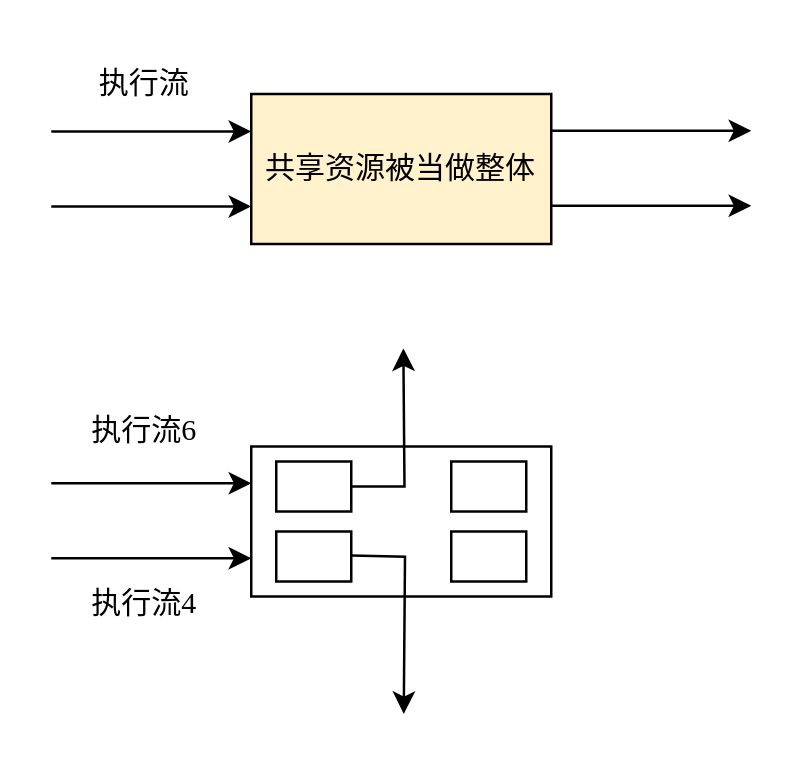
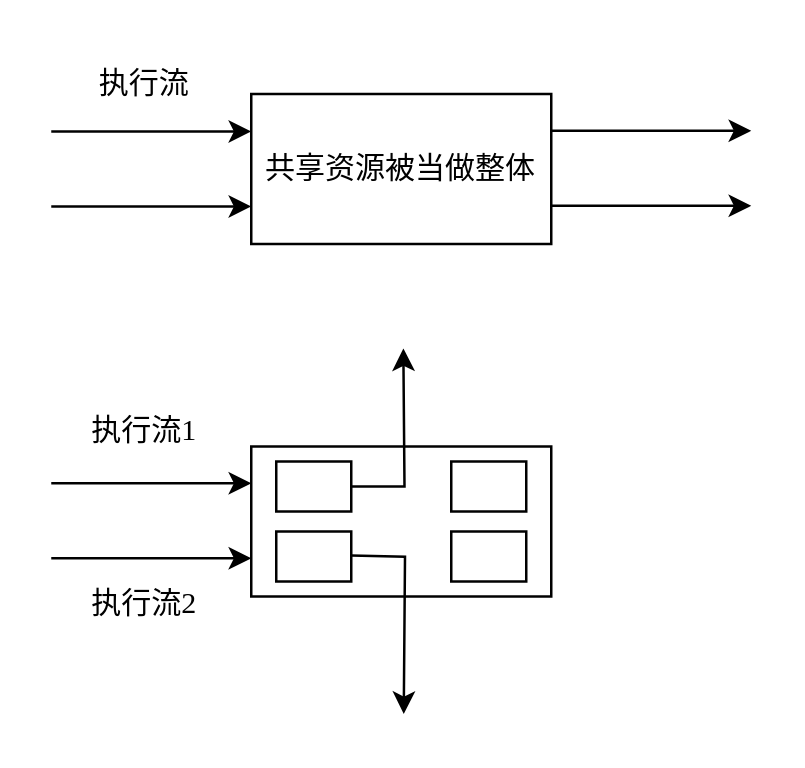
(401, 169) -> (401, 169)
(145, 431) -> (145, 431)
(145, 604) -> (145, 604)
